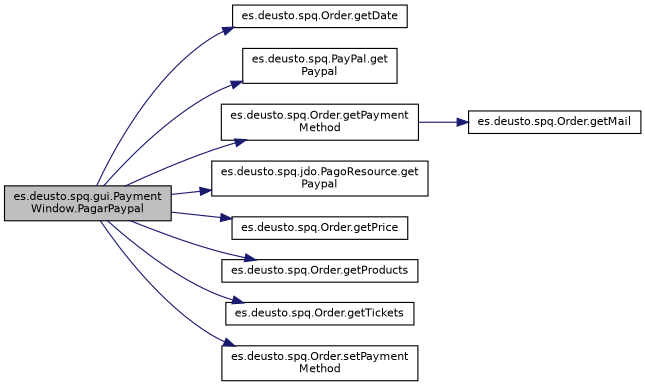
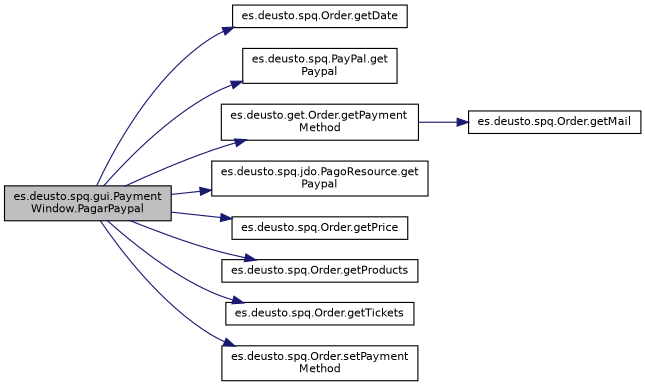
(320, 122) -> (320, 122)
